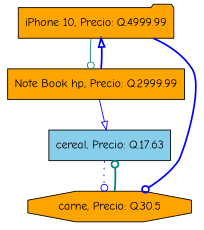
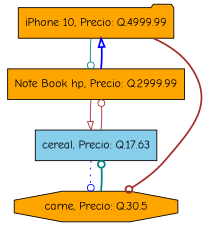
(102, 111) -> (90, 111)
(193, 111) -> (198, 115)
none -> (102, 118)
